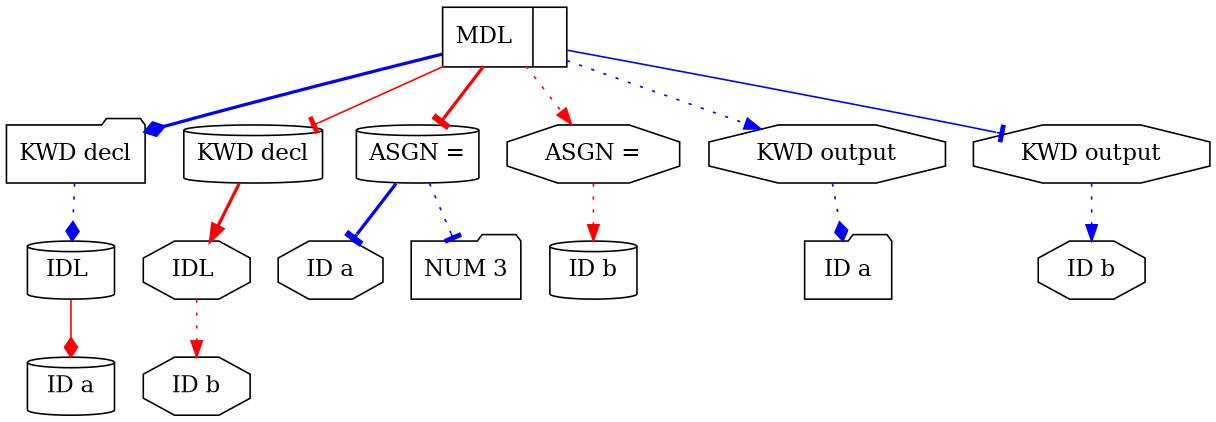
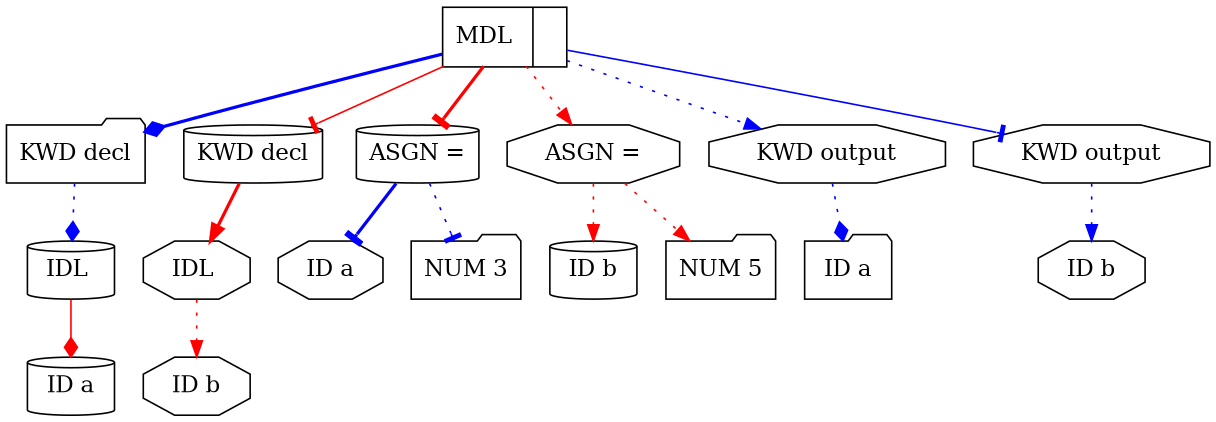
none -> (721, 270)
